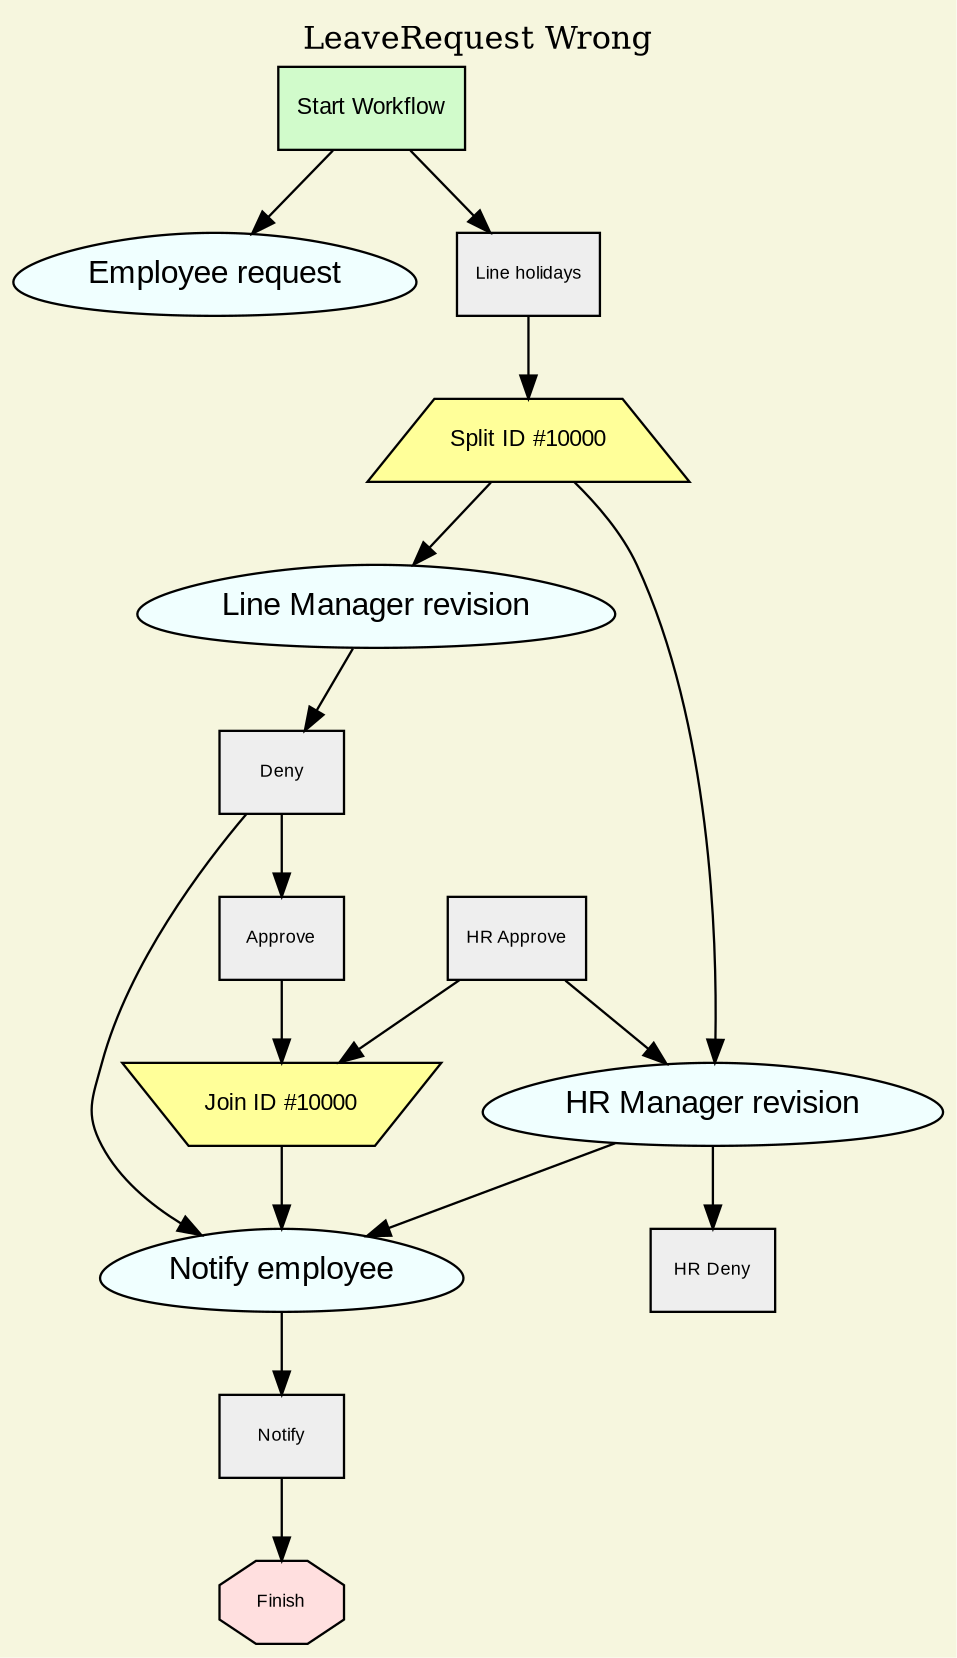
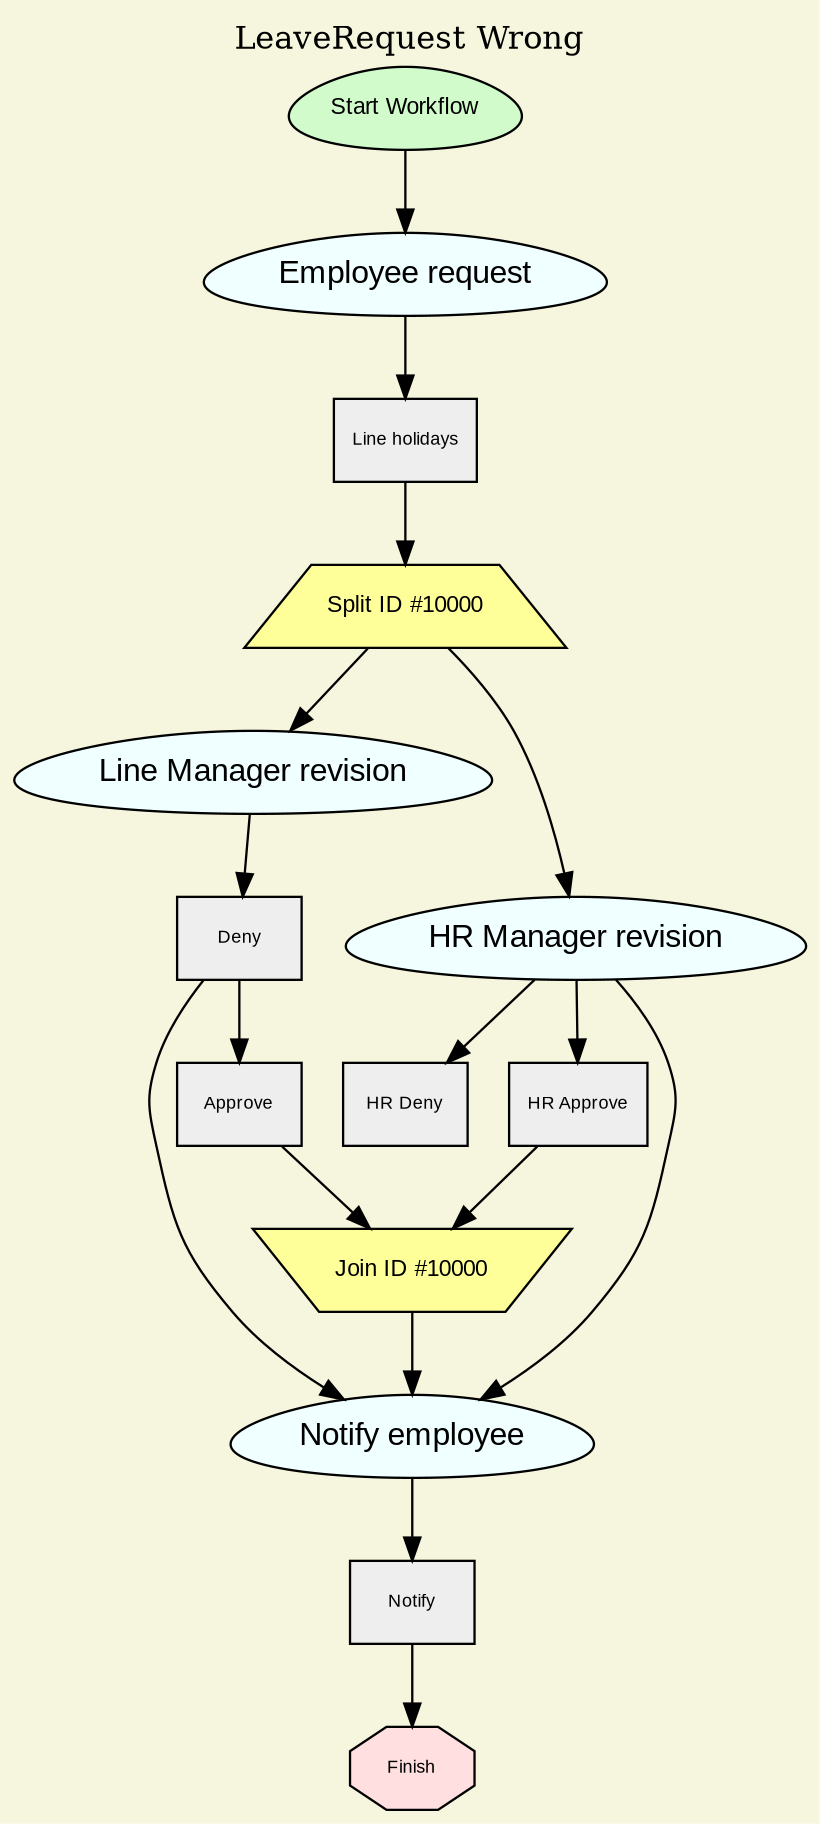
(372, 108) -> (405, 108)
(442, 183) -> (405, 346)
(607, 1015) -> (577, 1010)
